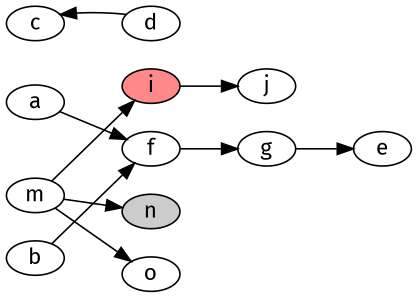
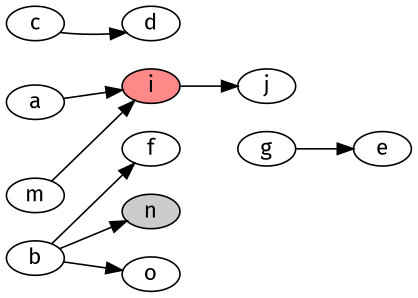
(101, 13) -> (85, 34)
(86, 122) -> (85, 95)
(201, 149) -> none
(81, 202) -> (86, 238)
(86, 230) -> (85, 265)
